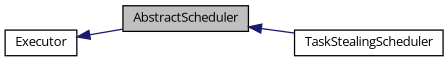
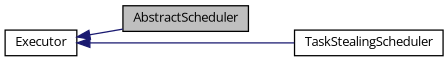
(278, 31) -> (192, 43)
